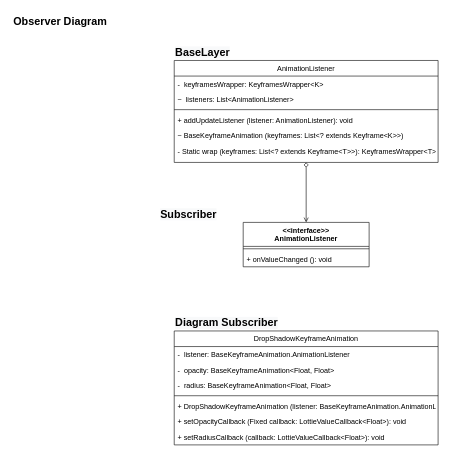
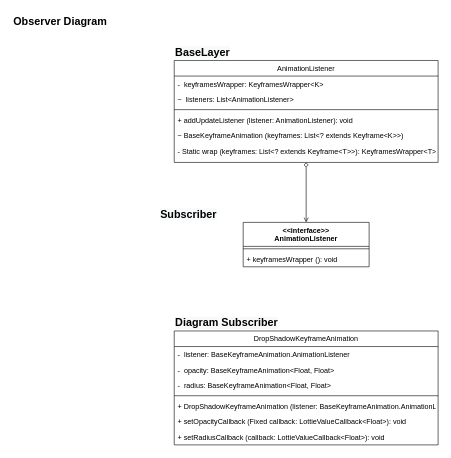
(291, 259) -> (296, 259)
